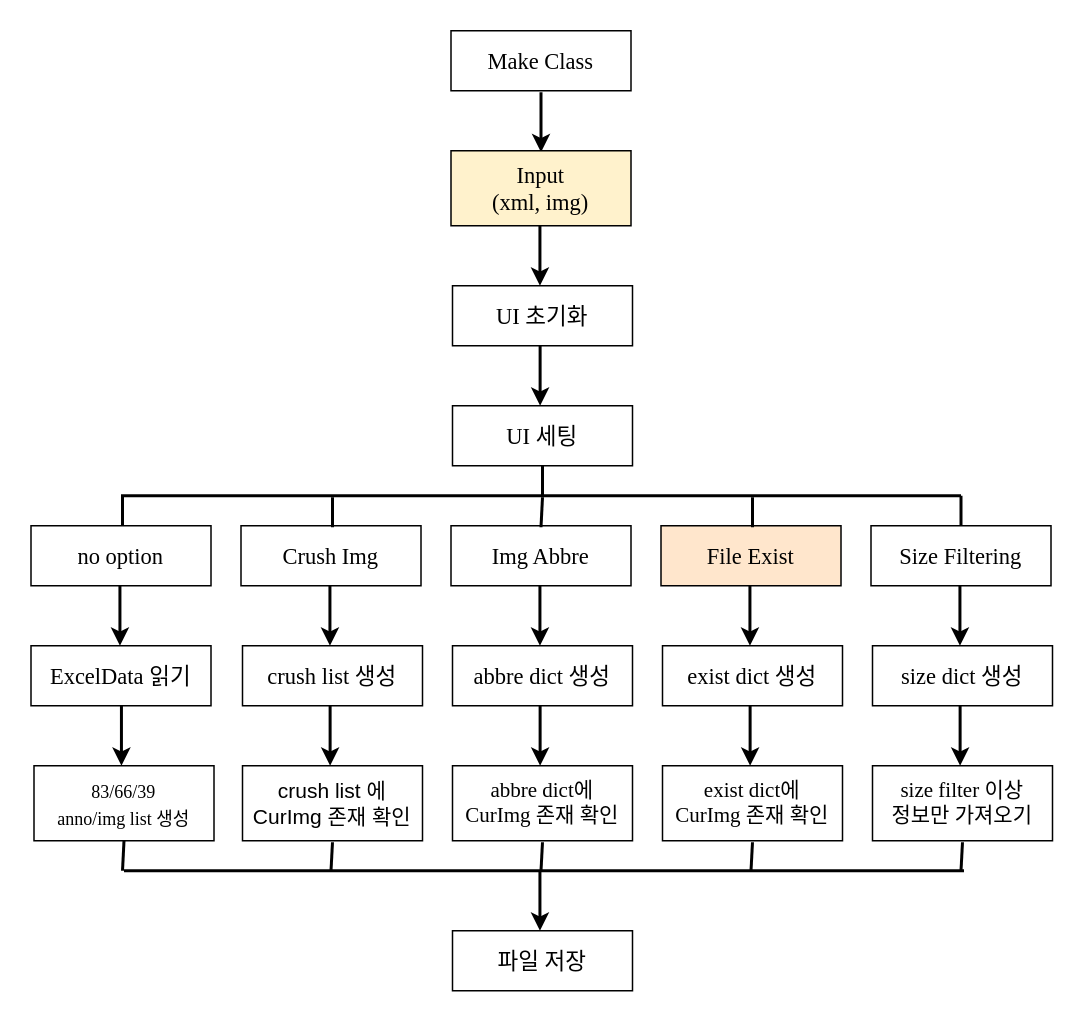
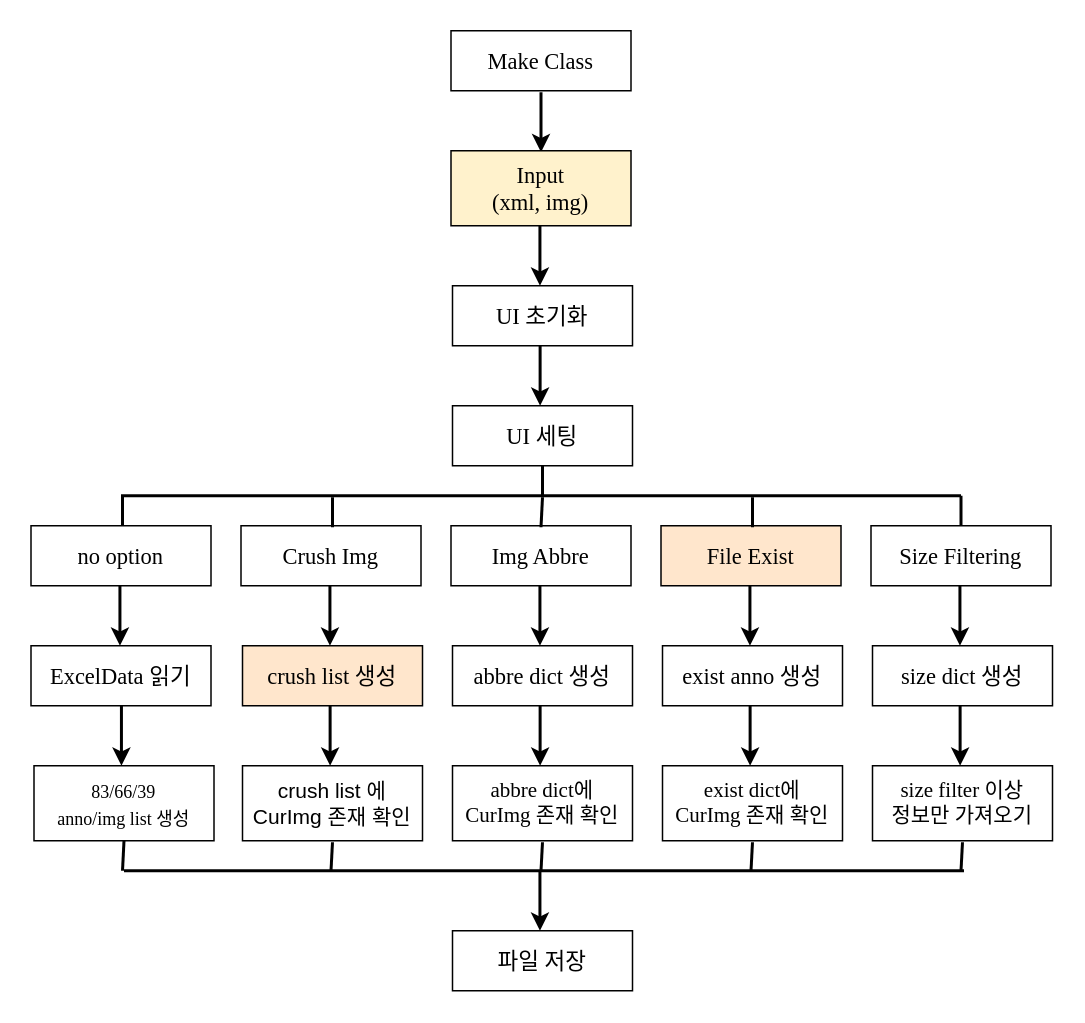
(332, 676) -> (332, 676)
(752, 676) -> (752, 676)
